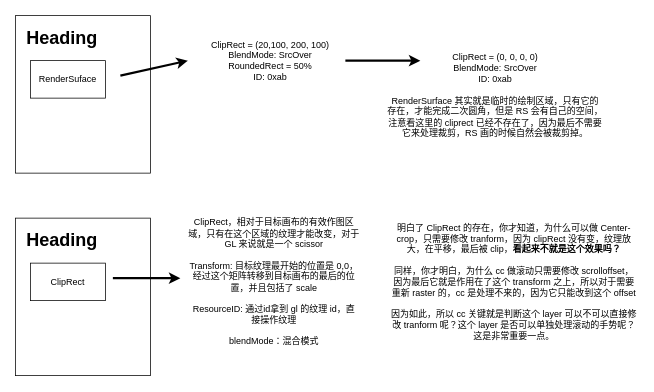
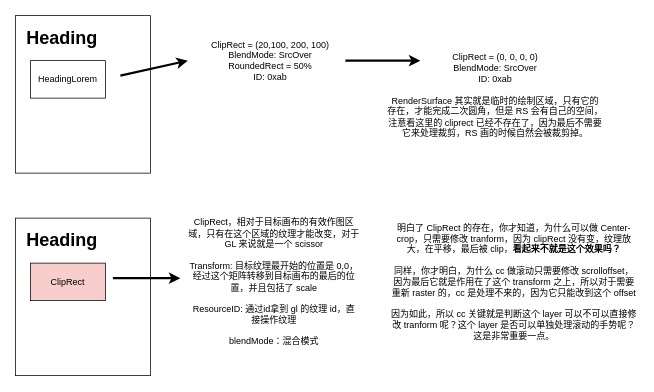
(68, 79) -> (68, 79)
(68, 282) -> (68, 282)
